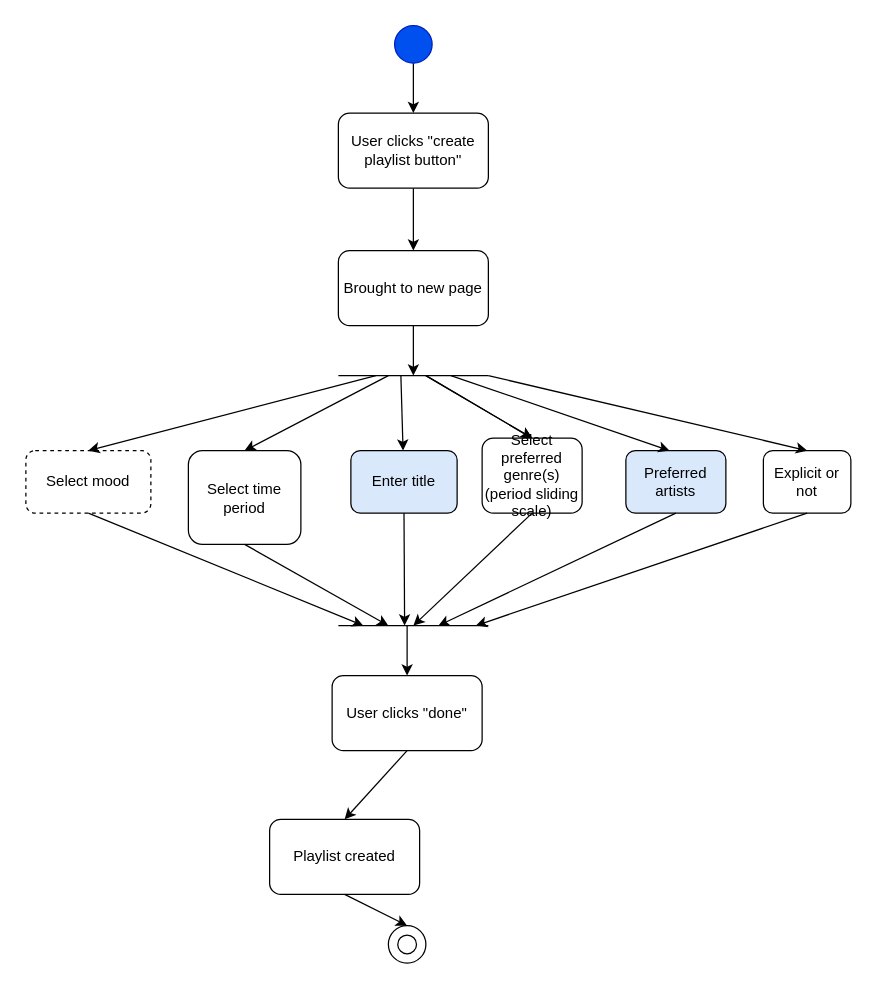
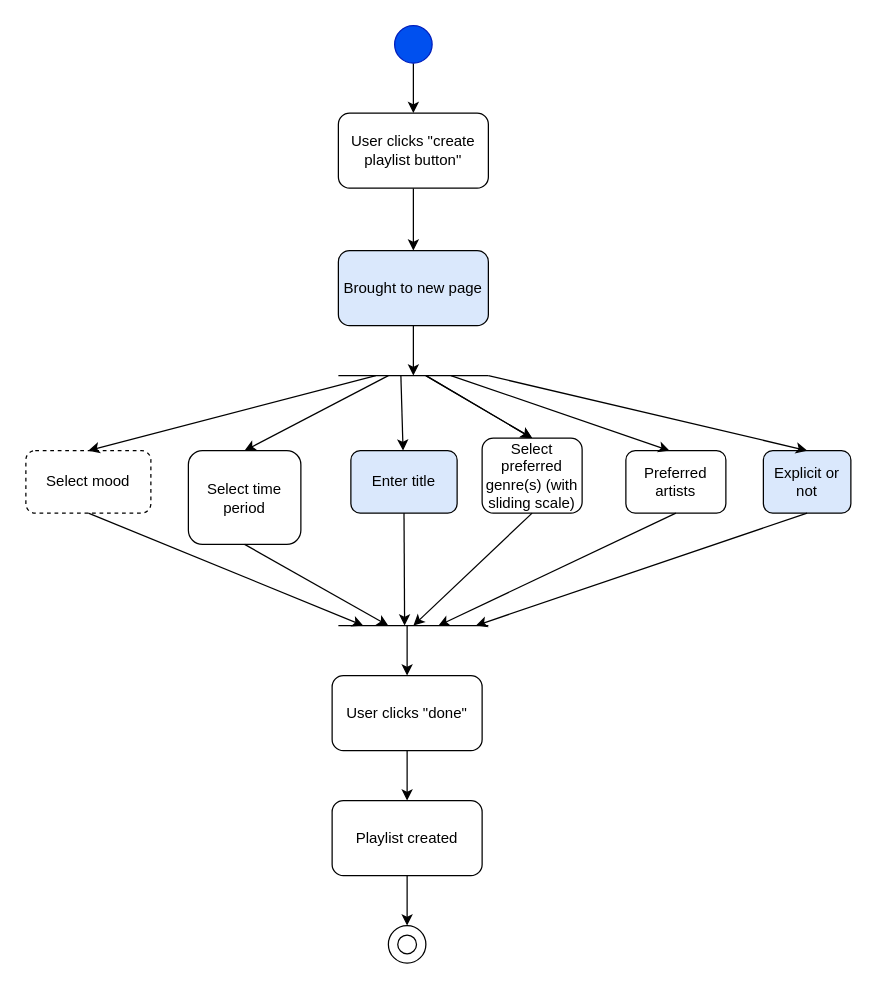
(413, 288) -> (413, 288)
(532, 476) -> (532, 476)
(676, 482) -> (676, 482)
(807, 482) -> (807, 482)
(344, 857) -> (407, 838)
